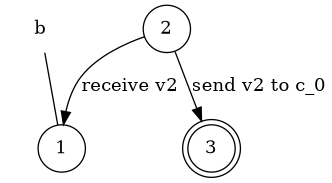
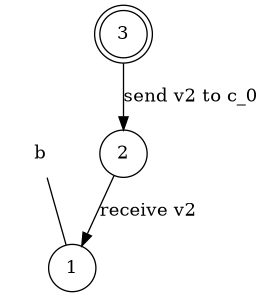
(186, 80) -> (124, 90)
